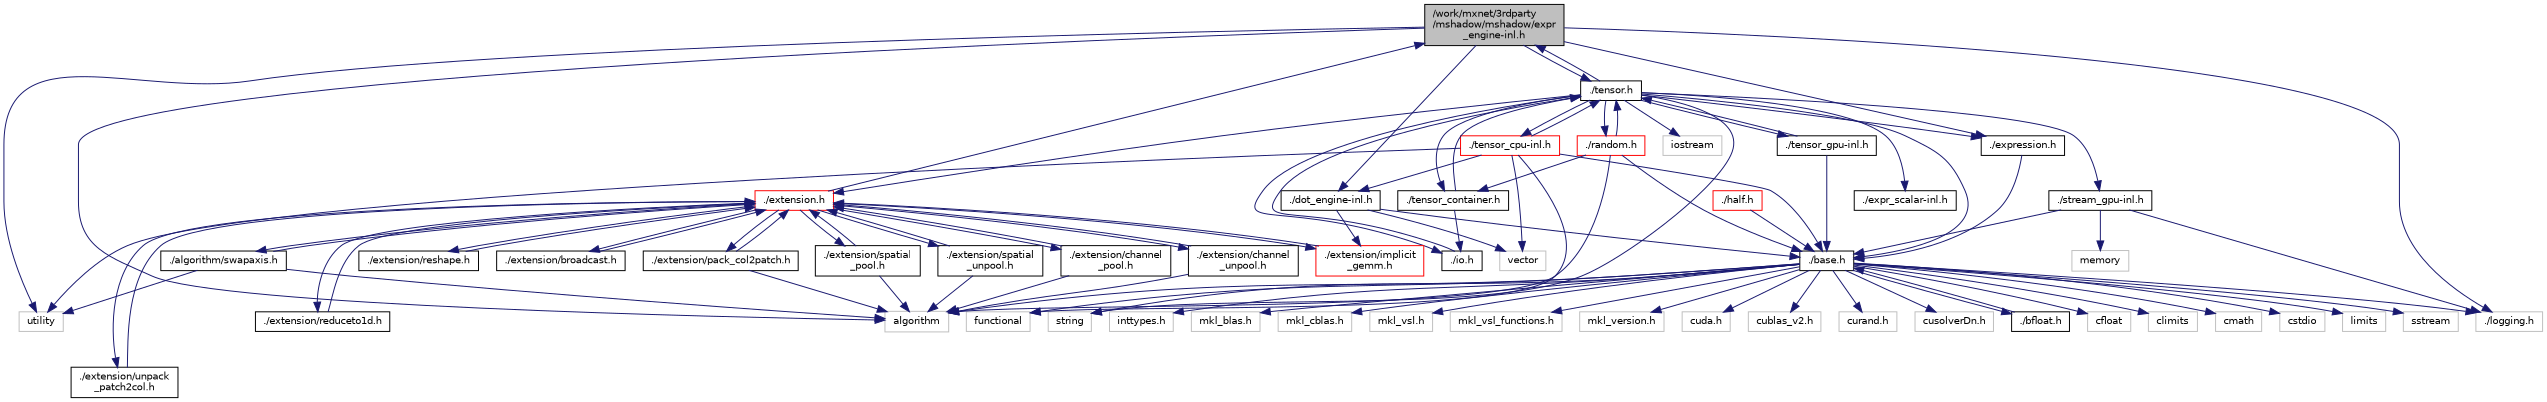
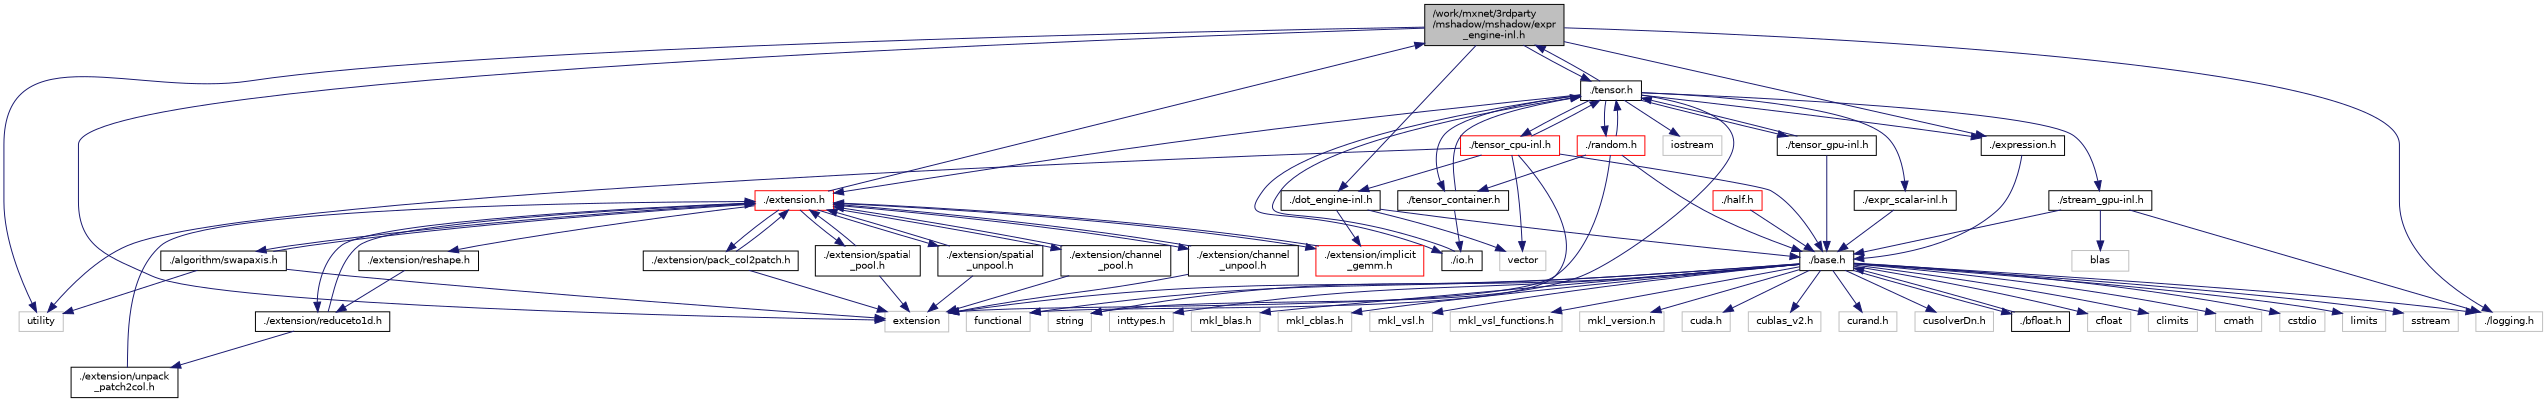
(1895, 132) -> (1870, 228)
(387, 210) -> (237, 348)
(605, 228) -> (375, 289)
(561, 261) -> none
(2100, 261) -> (2100, 261)
(917, 322) -> (917, 322)
